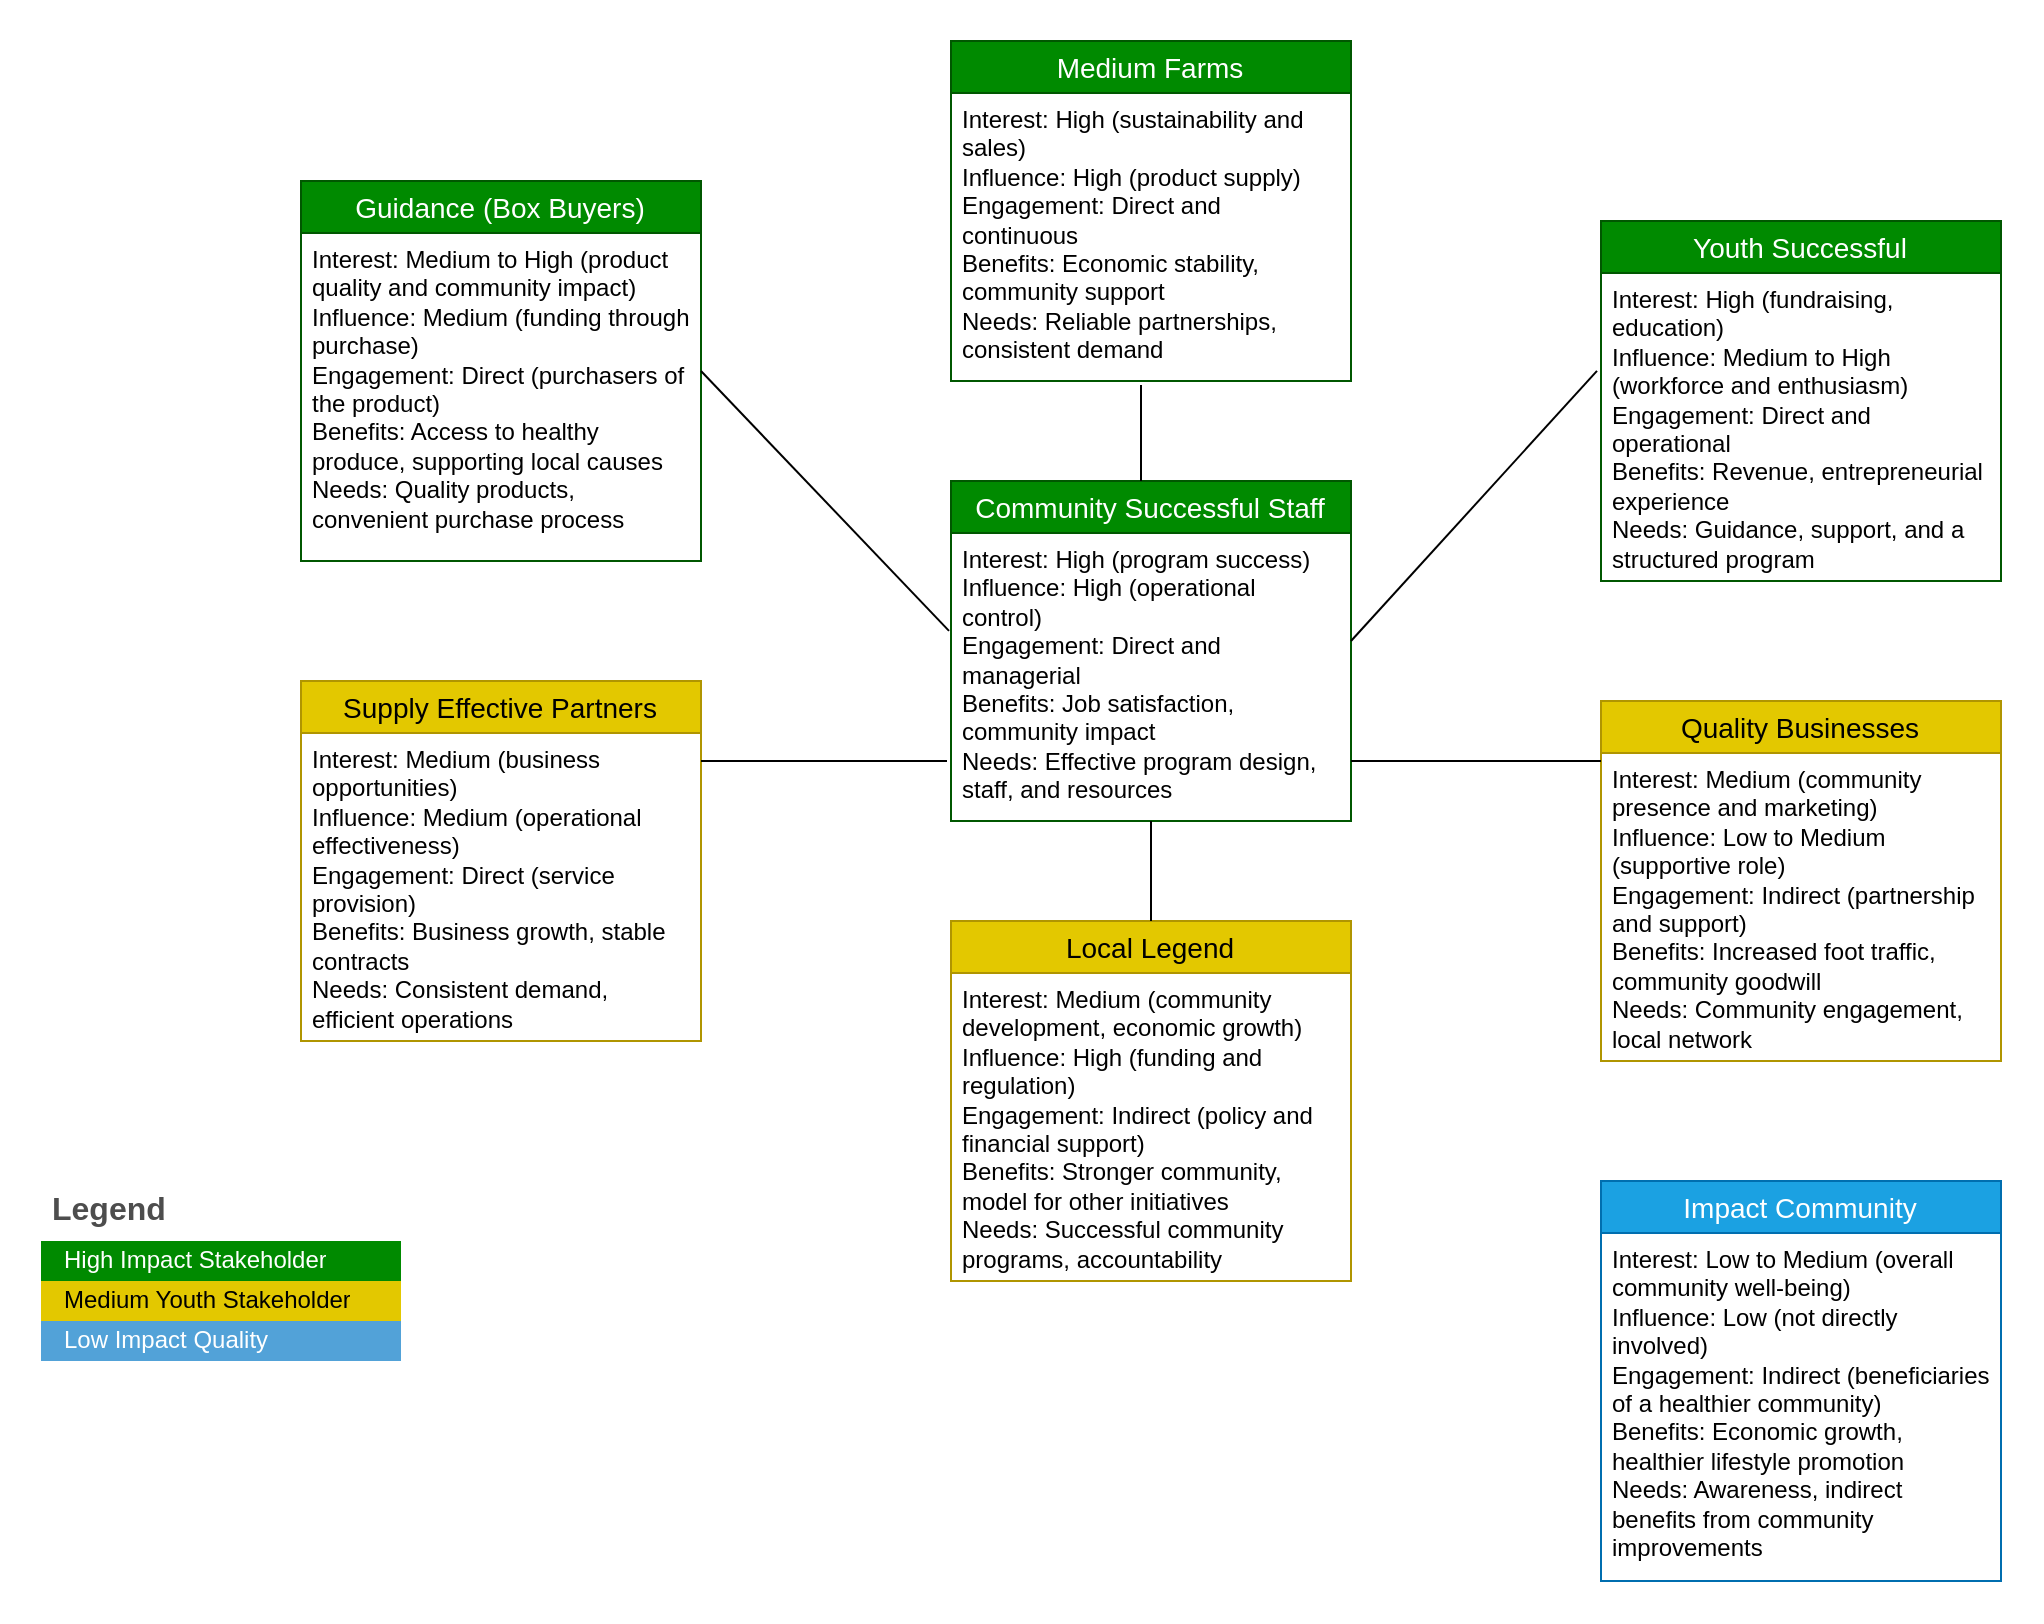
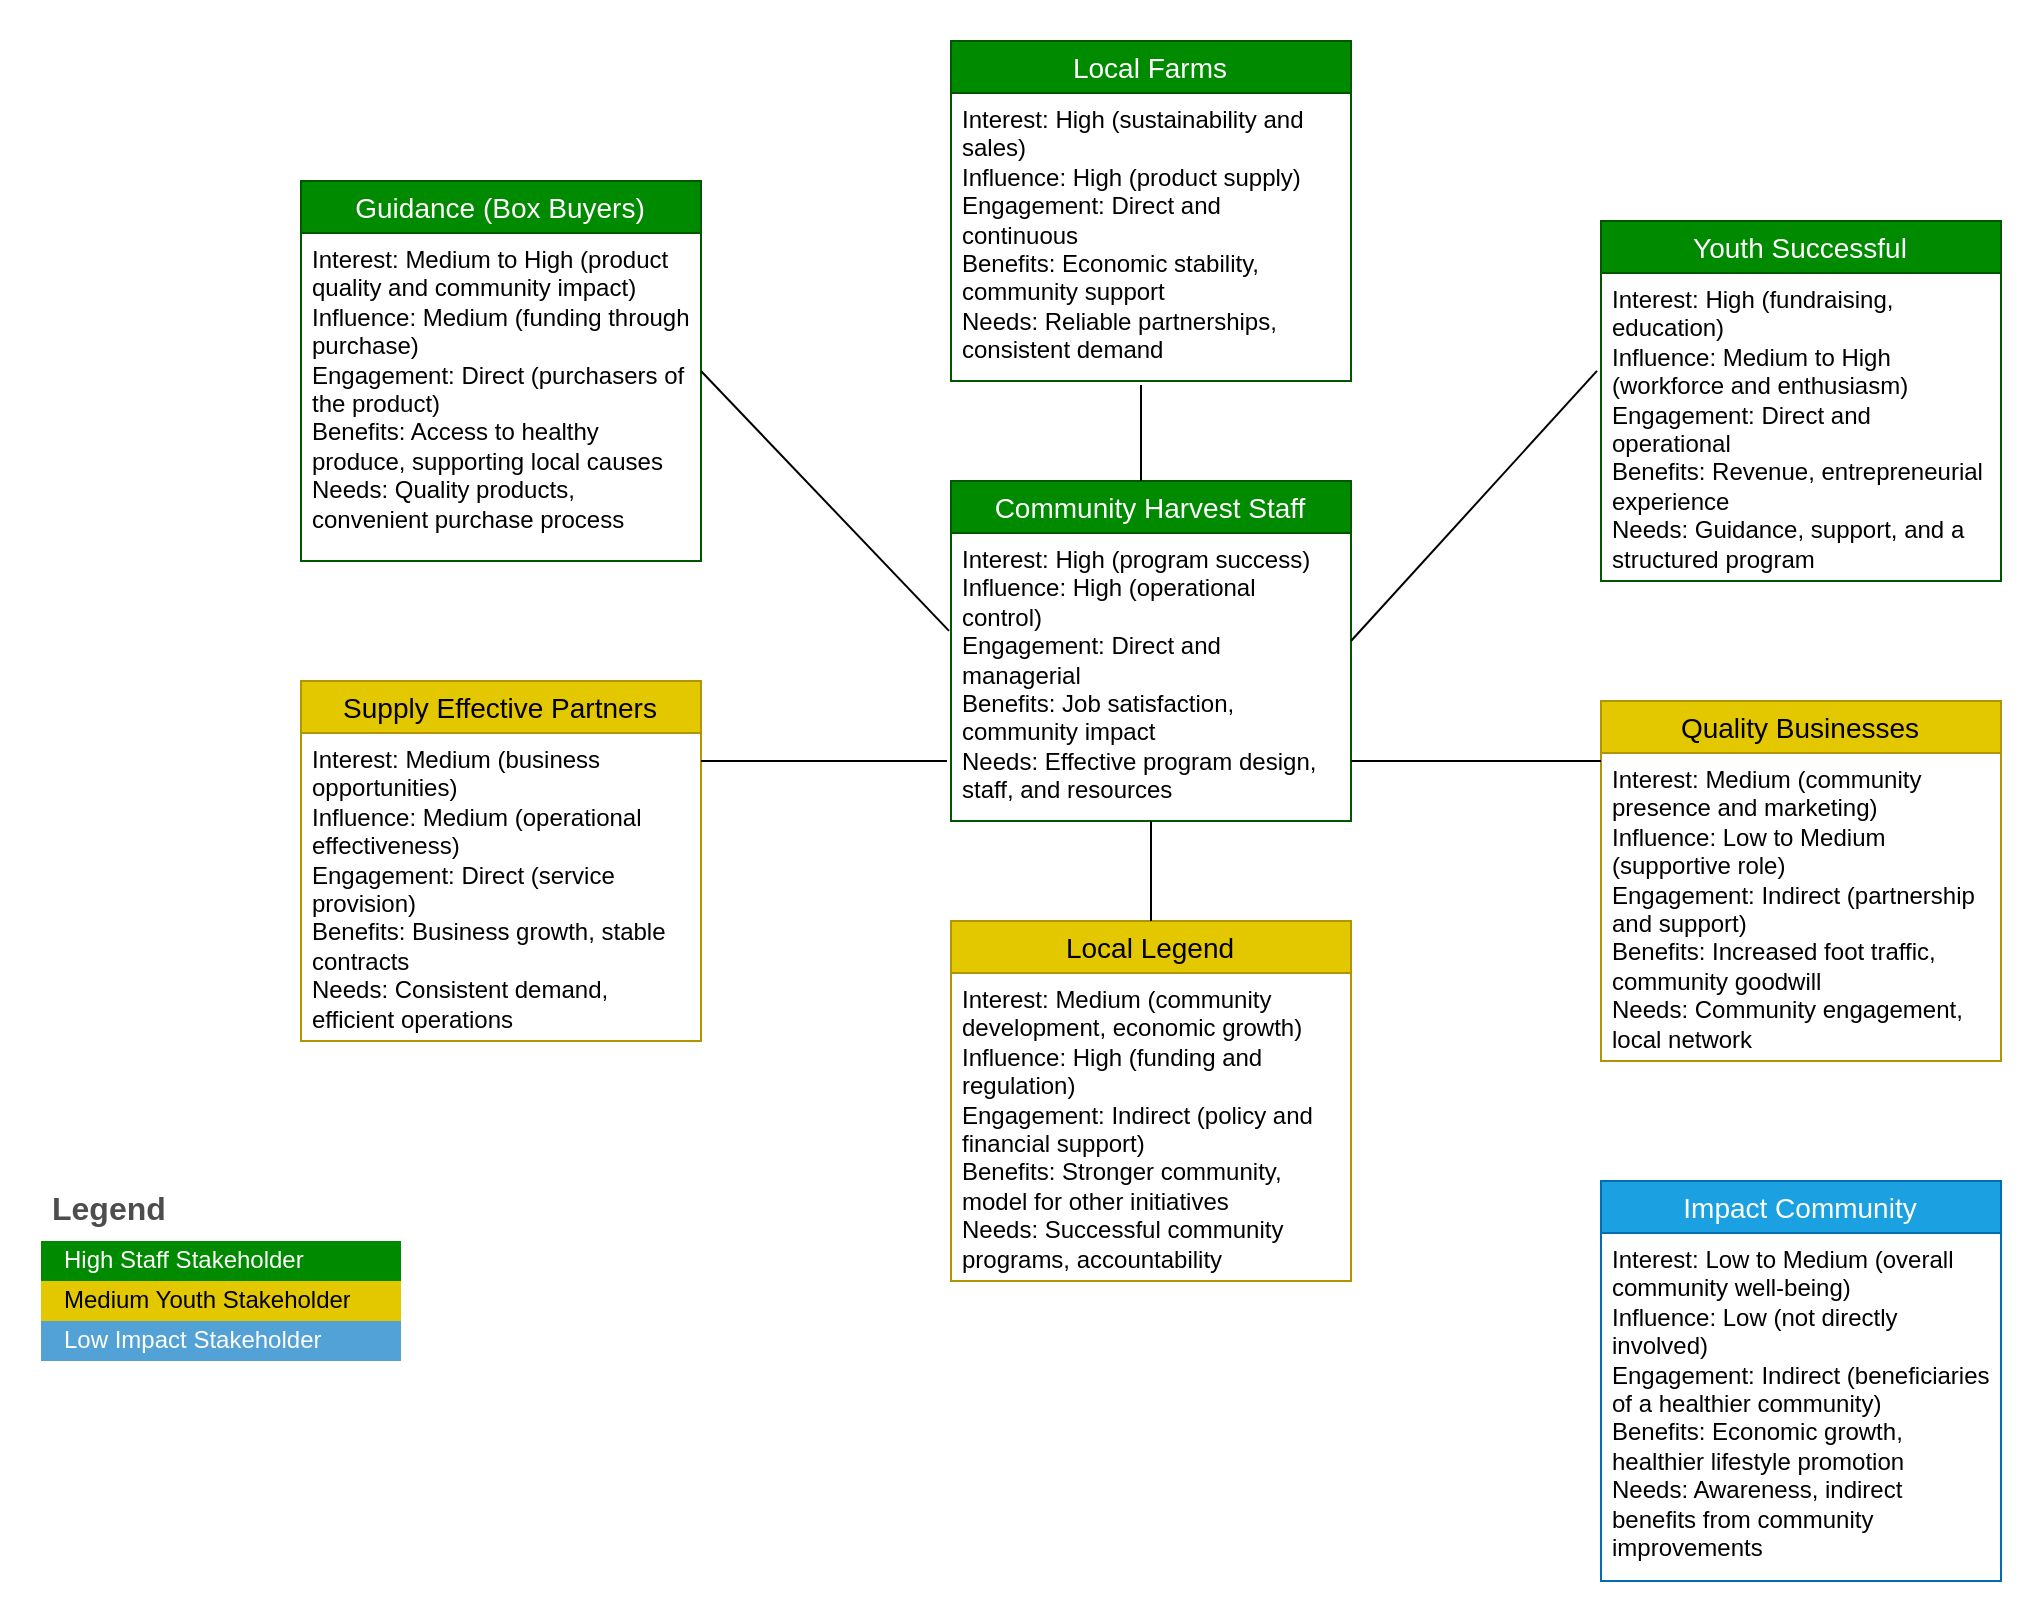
(1150, 69) -> (1150, 69)
(1150, 509) -> (1150, 509)
(207, 1261) -> (200, 1261)
(173, 1341) -> (203, 1341)
